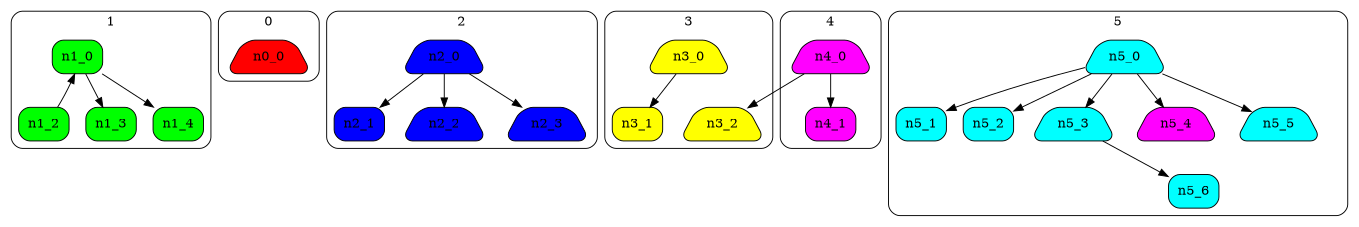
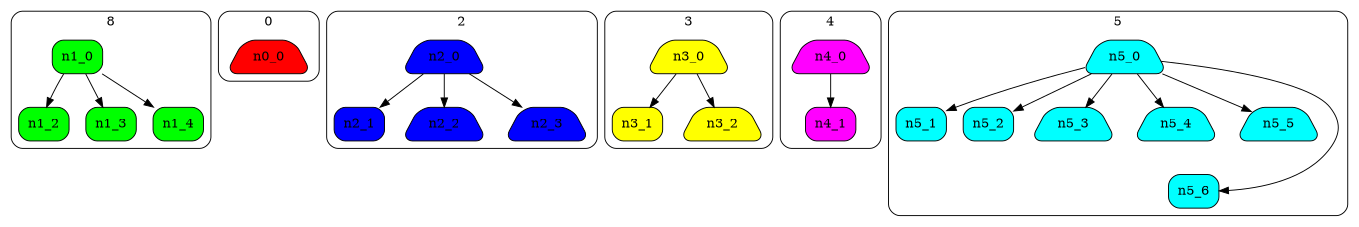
(111, 22) -> (111, 22)
(786, 85) -> (703, 86)
(65, 95) -> (57, 86)
(1176, 124) -> (1176, 124)
(1131, 157) -> (1323, 101)
